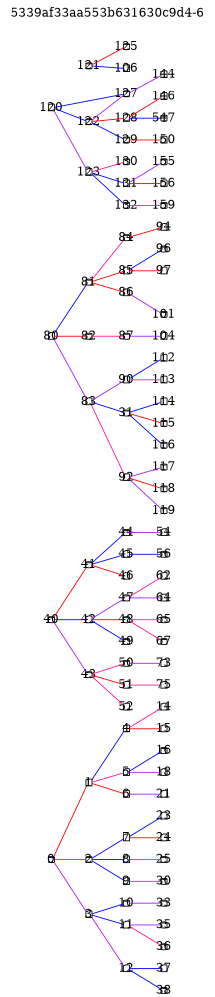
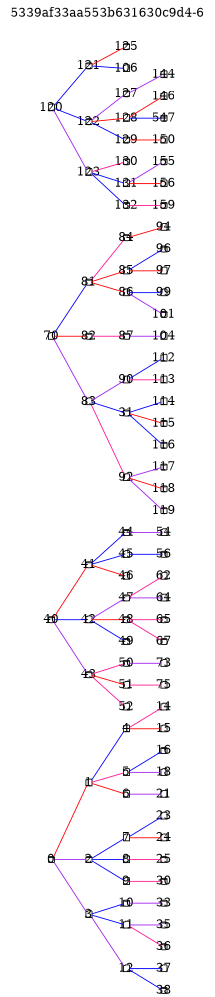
(89, 101) -> (70, 87)
none -> (164, 293)
(51, 336) -> (51, 336)
